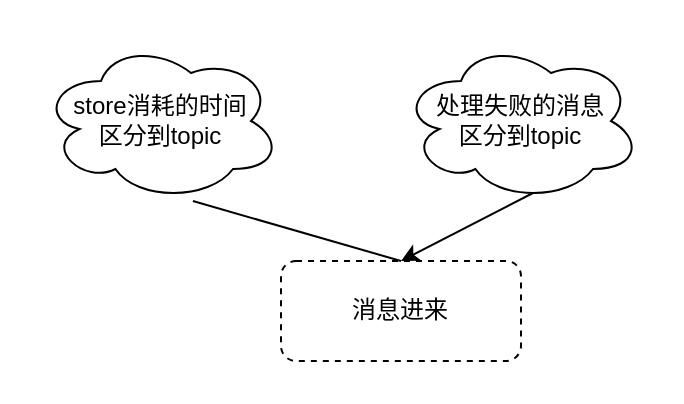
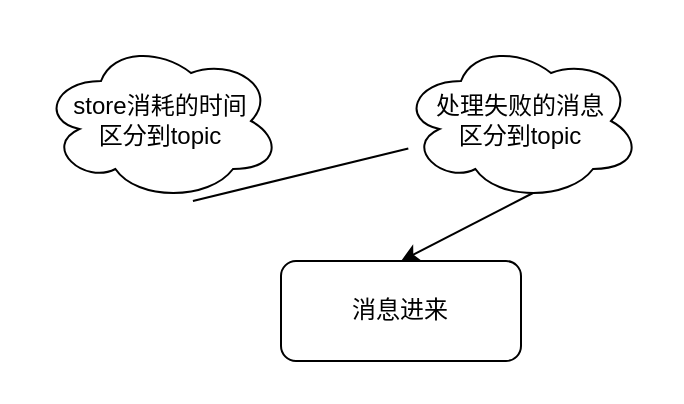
(297, 231) -> (300, 175)
(401, 311) -> (401, 311)
